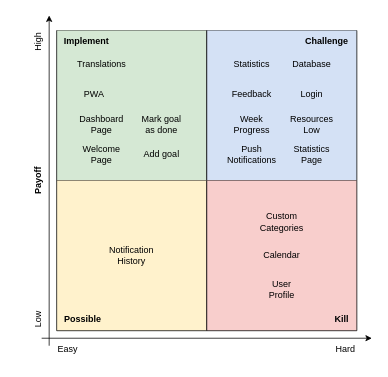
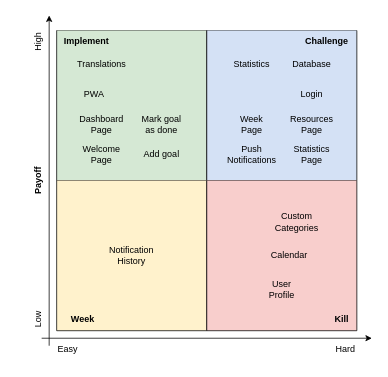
(252, 94) -> none
(252, 124) -> (252, 124)
(312, 124) -> (312, 124)
(282, 222) -> (297, 222)
(282, 255) -> (289, 255)
(83, 319) -> (83, 319)
